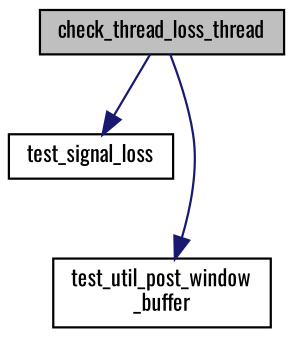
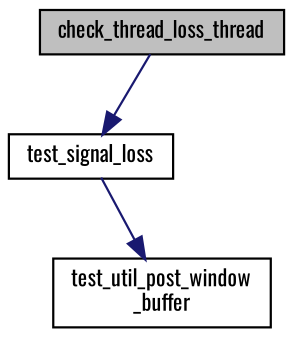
(194, 145) -> (118, 209)
